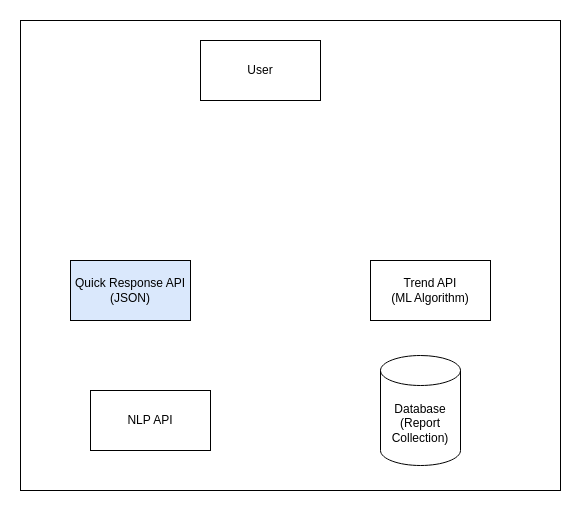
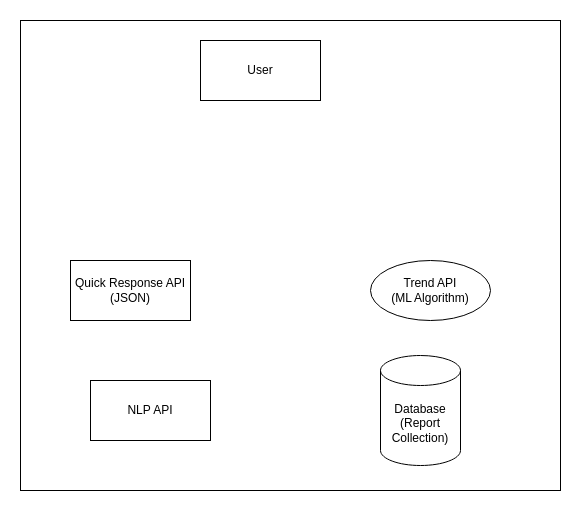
(131, 291) -> (131, 291)
(431, 291) -> (431, 291)
(151, 421) -> (151, 411)
